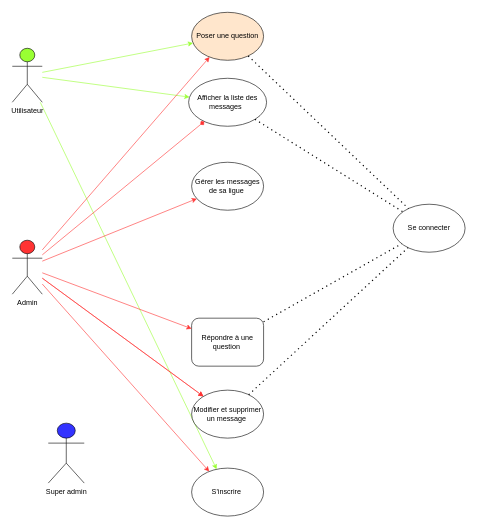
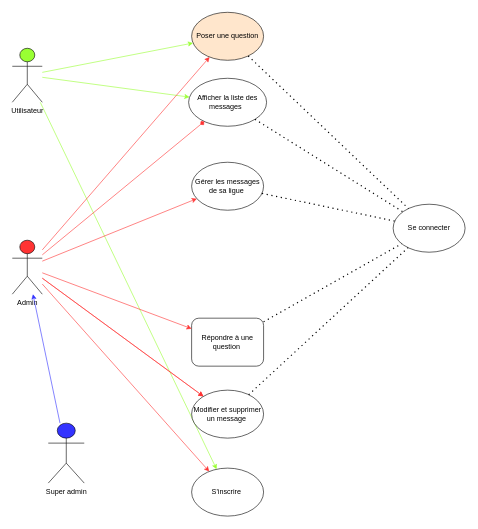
none -> (309, 203)
none -> (47, 361)
